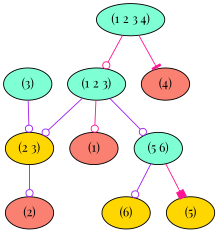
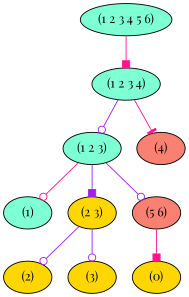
none -> (126, 20)
(115, 49) -> (111, 113)
(28, 84) -> (92, 277)
(29, 113) -> (92, 242)
(65, 114) -> (92, 176)
(94, 148) -> (28, 213)
(158, 148) -> (157, 213)
(30, 213) -> (28, 277)
(126, 213) -> none
(191, 213) -> (157, 277)
